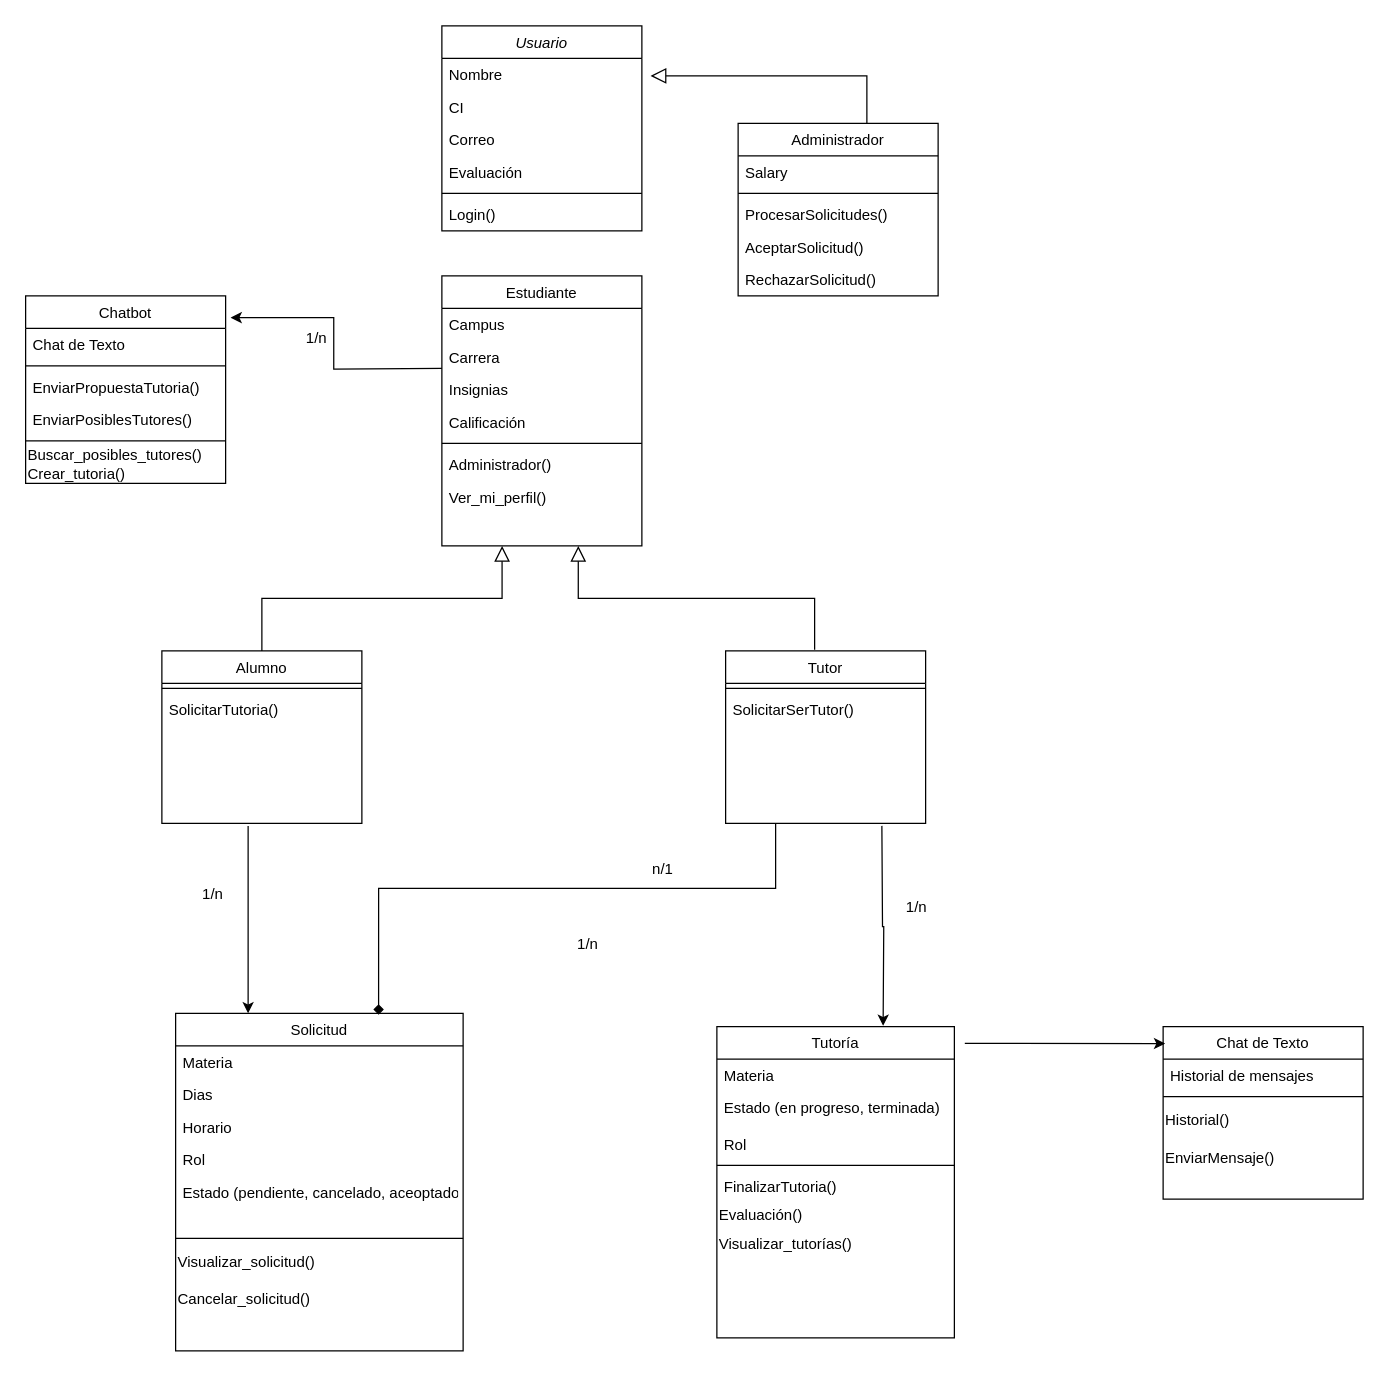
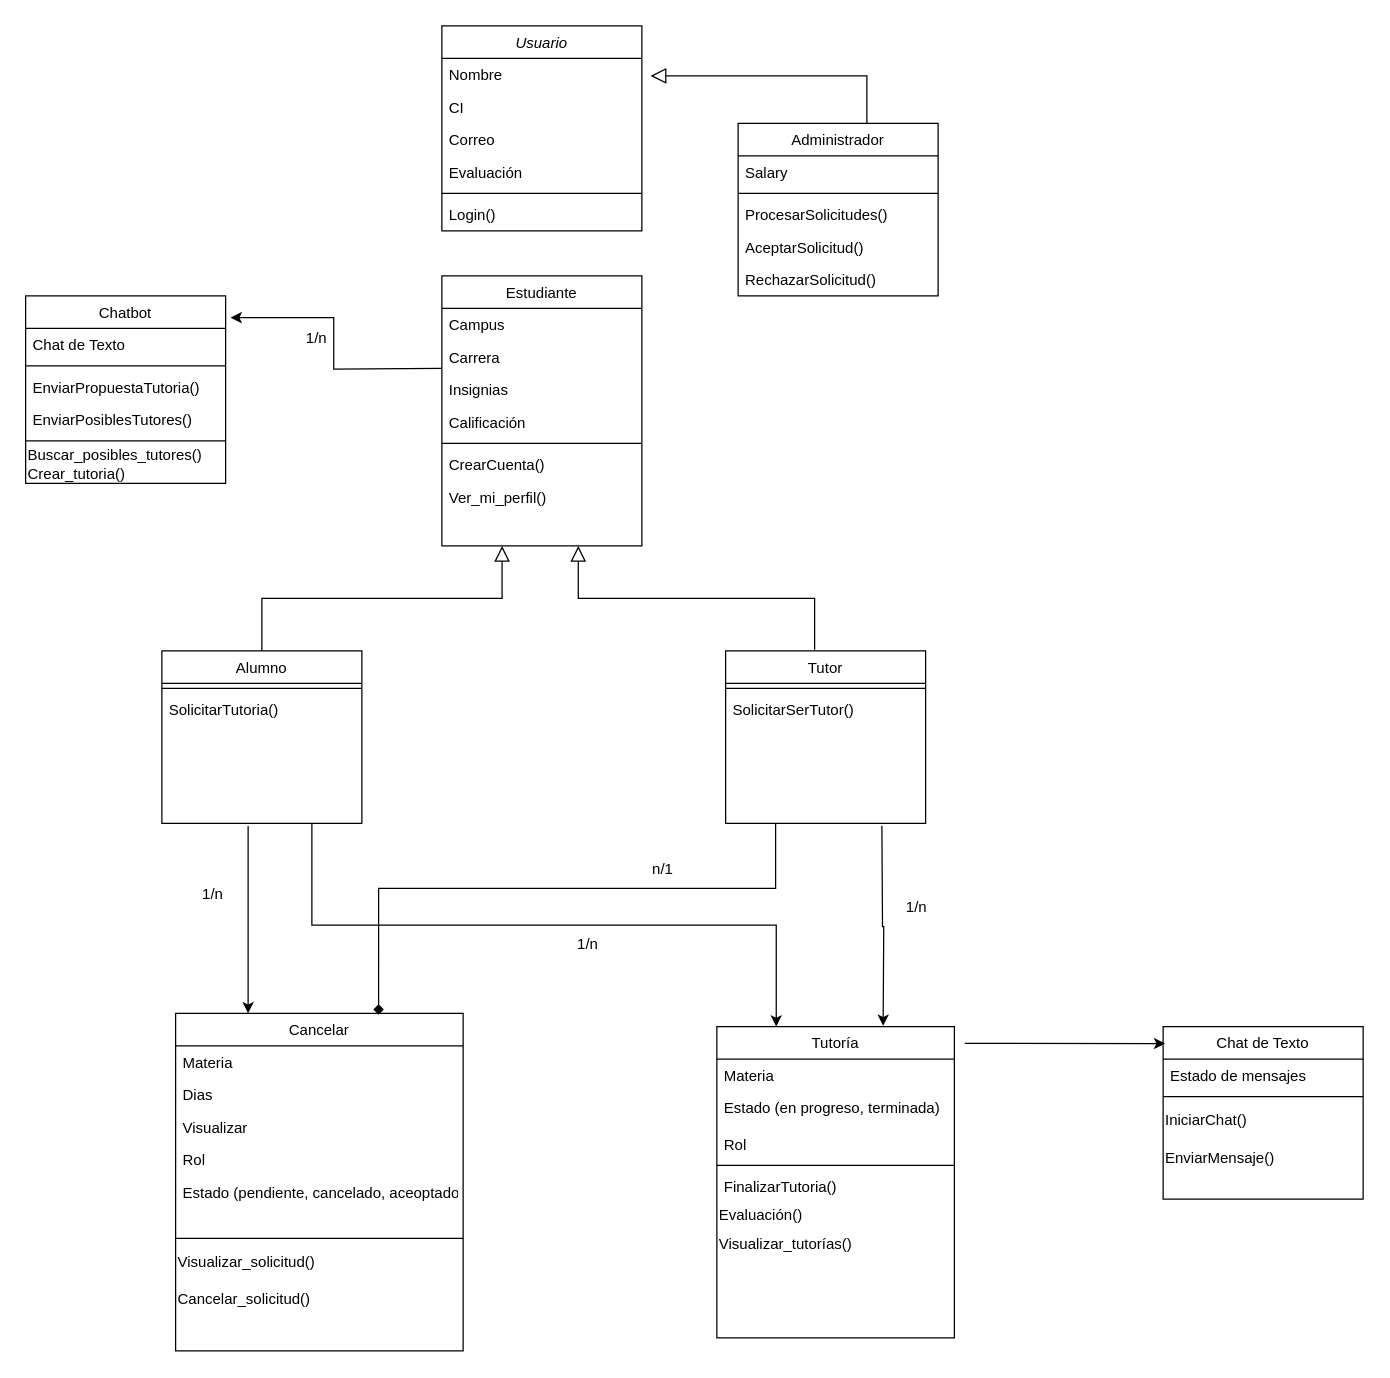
(508, 465) -> (503, 465)
none -> (541, 925)
(319, 1030) -> (319, 1030)
(1248, 1076) -> (1242, 1076)
(1206, 1121) -> (1216, 1121)
(210, 1128) -> (219, 1128)
